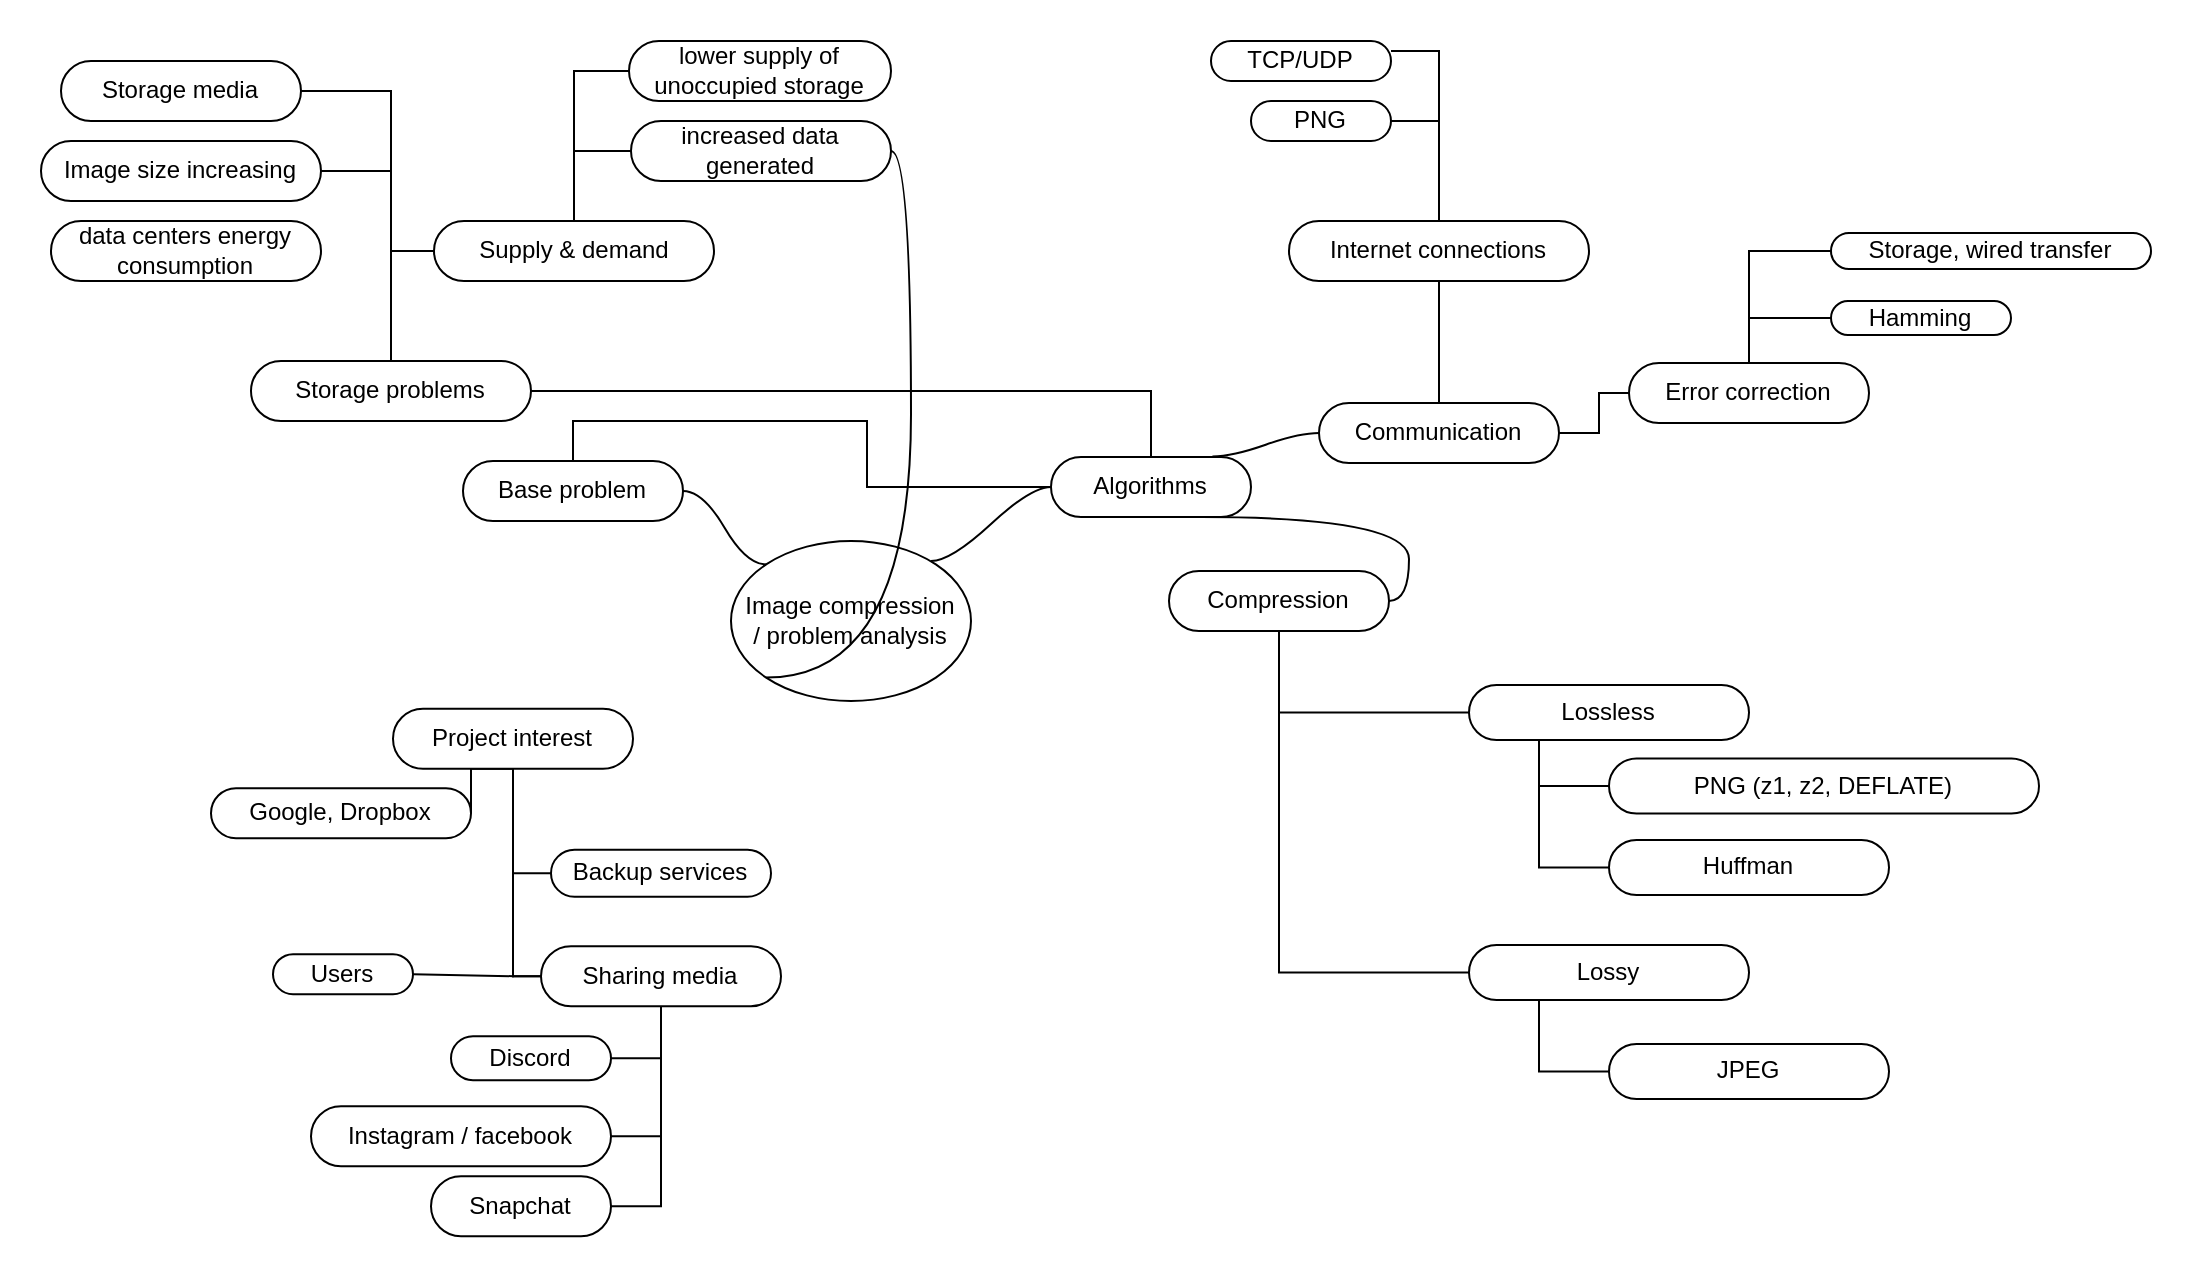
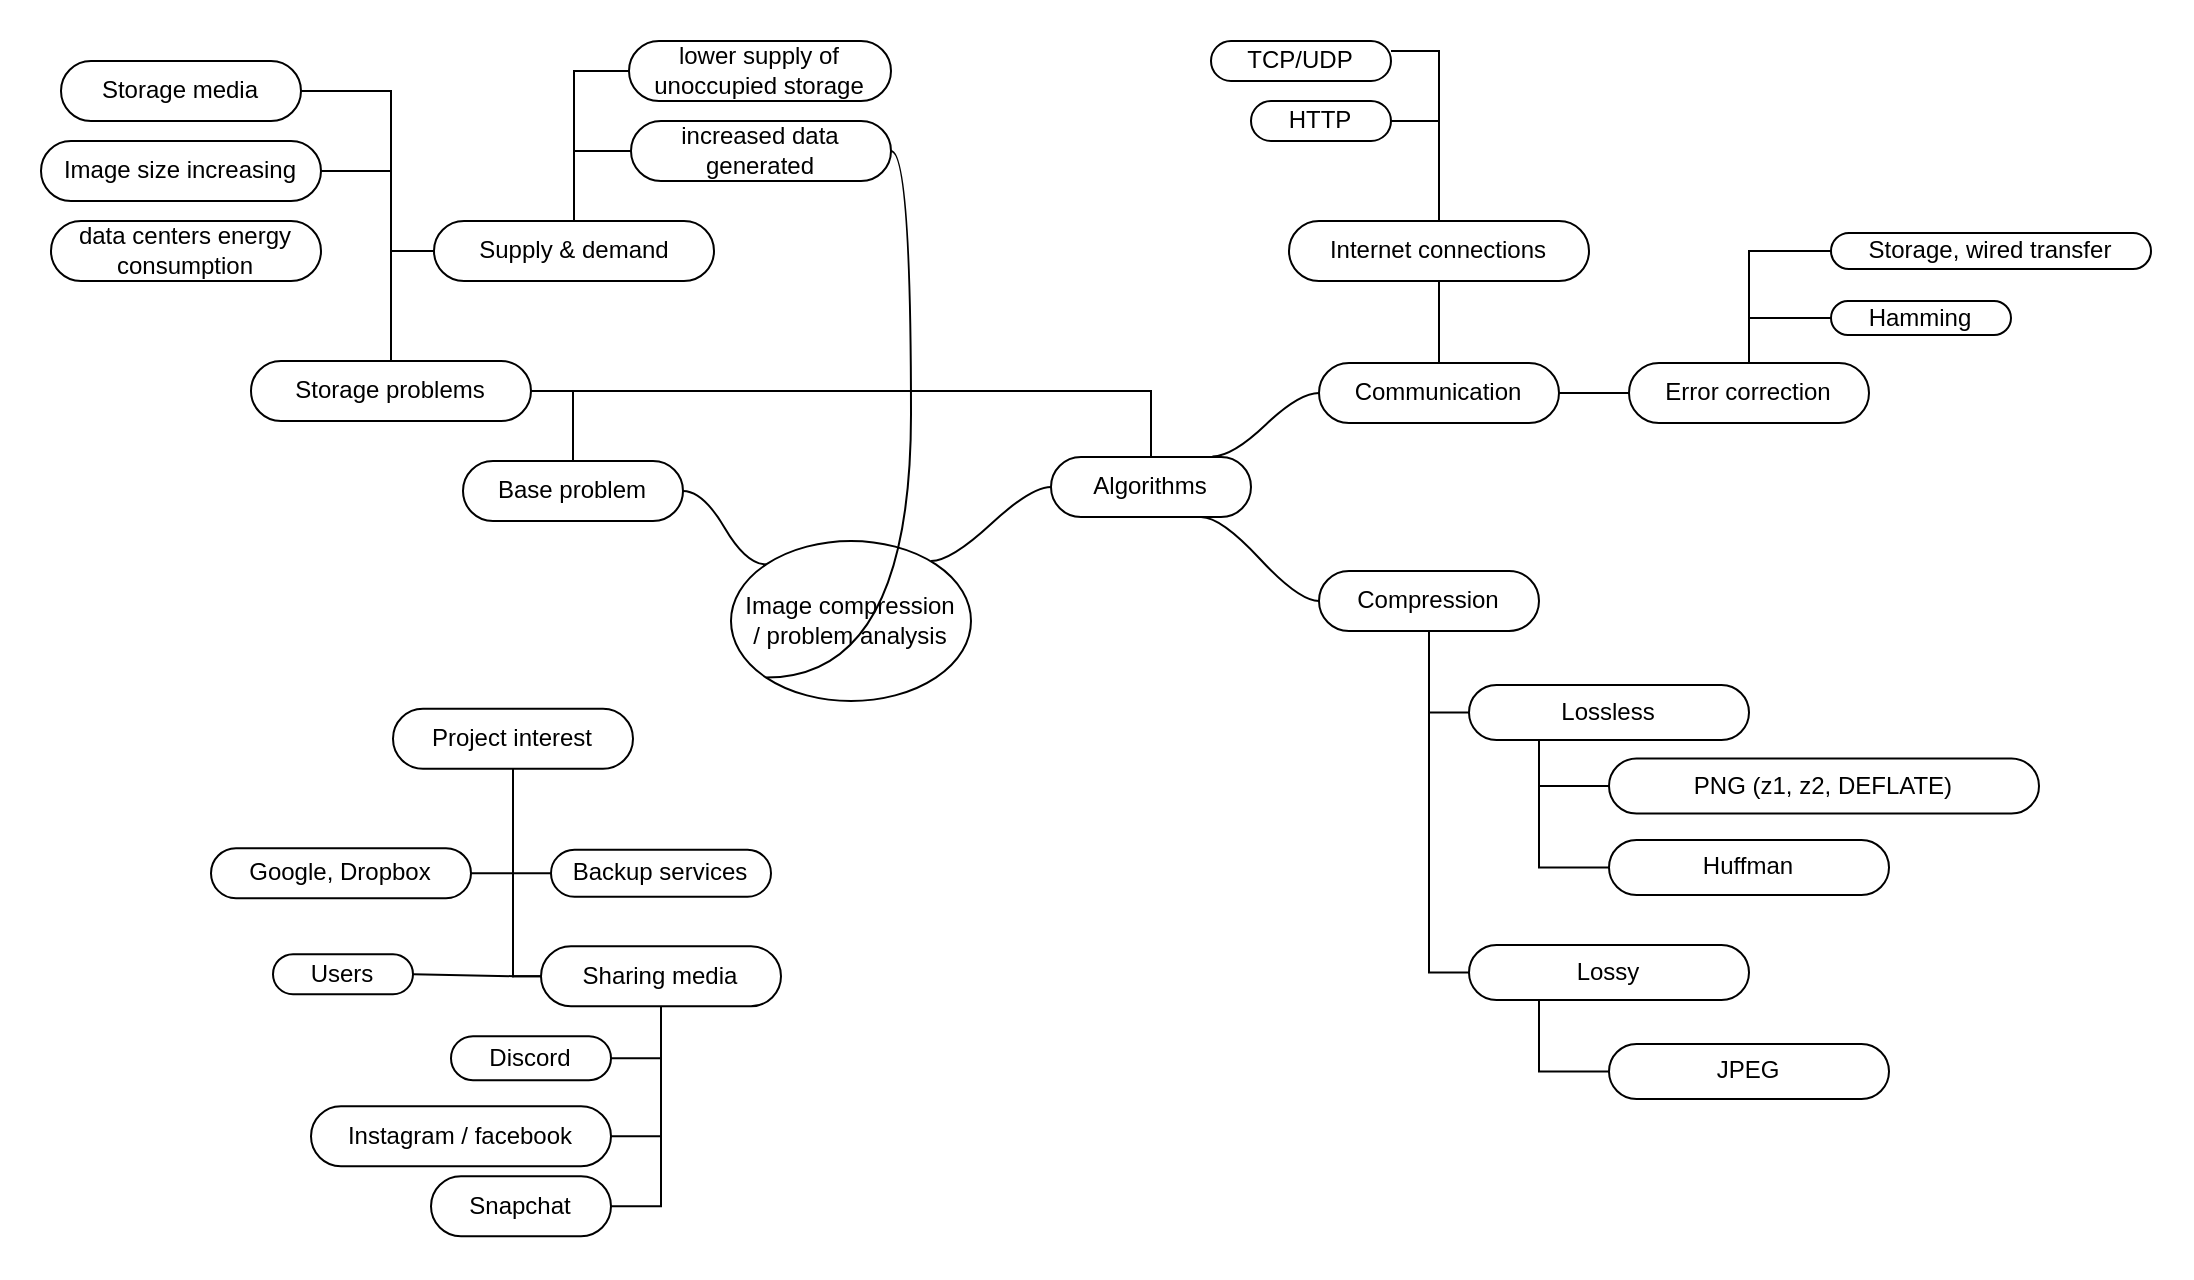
(1321, 121) -> (1321, 121)
(837, 421) -> (573, 409)
(1439, 433) -> (1439, 393)
(1279, 601) -> (1429, 601)
(341, 813) -> (341, 873)
